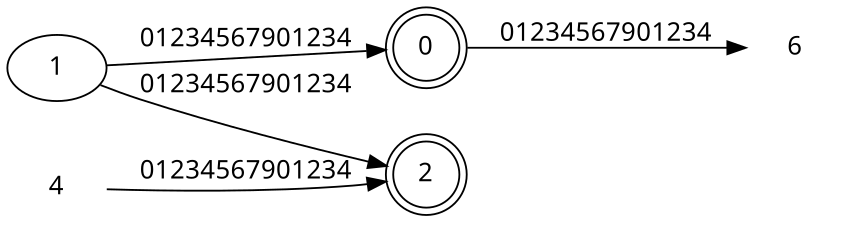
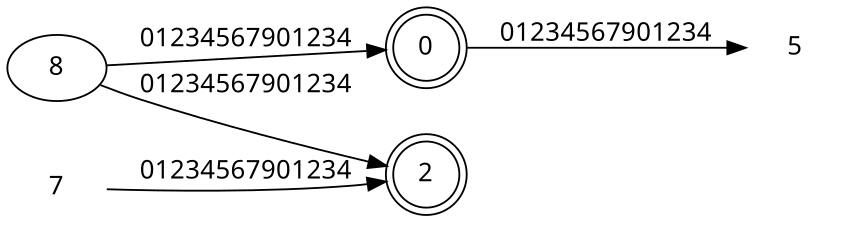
(796, 48) -> (796, 48)
(57, 68) -> (57, 68)
(57, 187) -> (57, 187)
